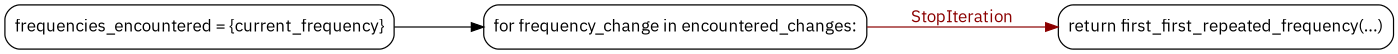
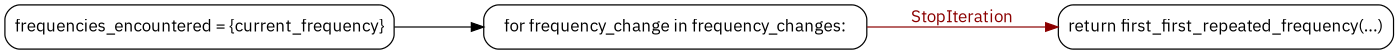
(675, 27) -> (675, 27)
